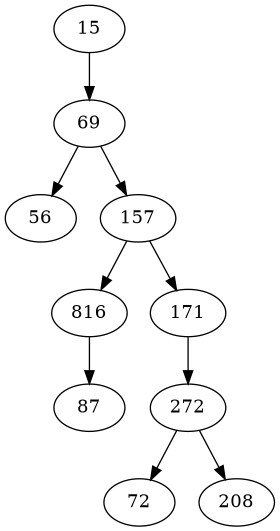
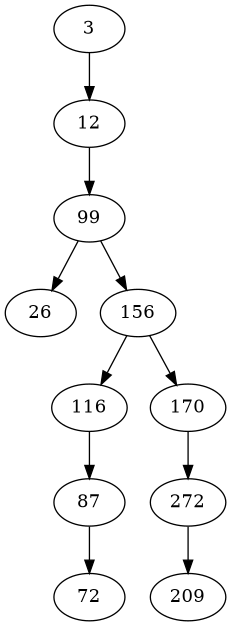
(89, 29) -> (89, 124)
none -> (89, 29)
(89, 124) -> (89, 218)
(41, 218) -> (41, 313)
(138, 218) -> (138, 313)
(89, 313) -> (89, 408)
(188, 313) -> (188, 408)
(167, 449) -> (89, 543)
(237, 502) -> (188, 597)
